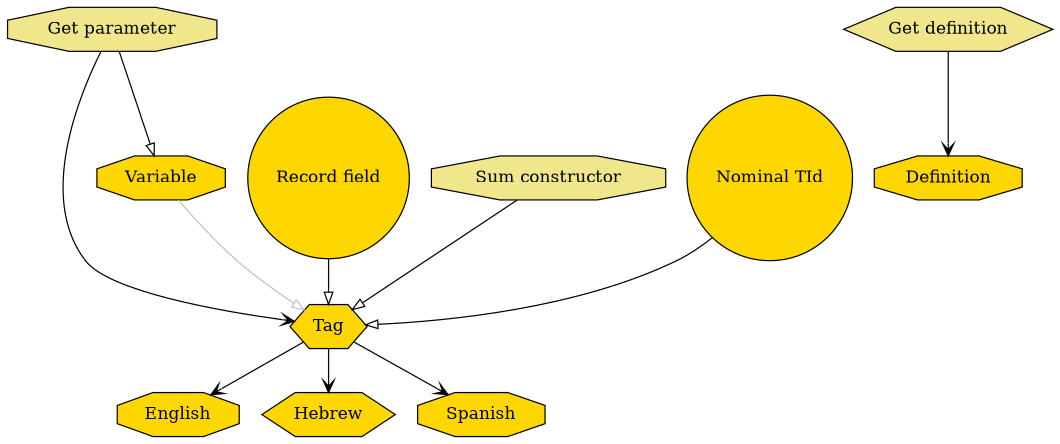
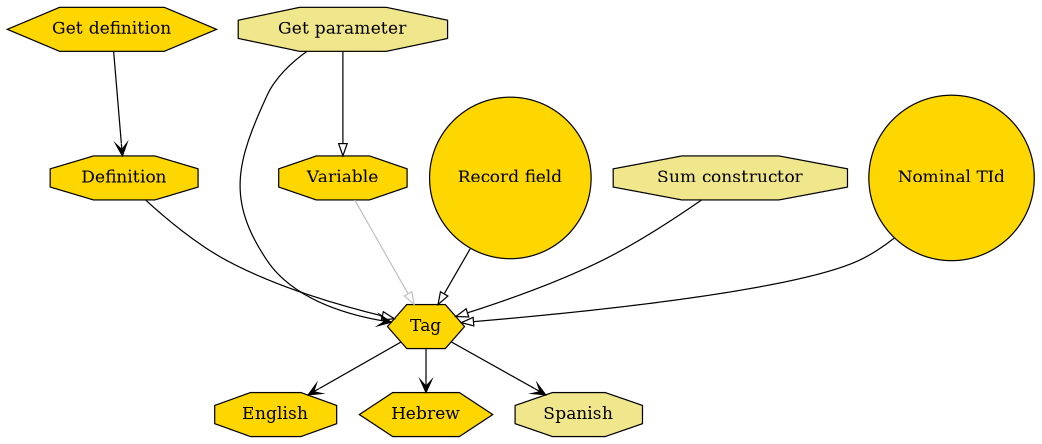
(948, 29) -> (112, 29)
none -> (256, 274)
(481, 415) -> (579, 415)
